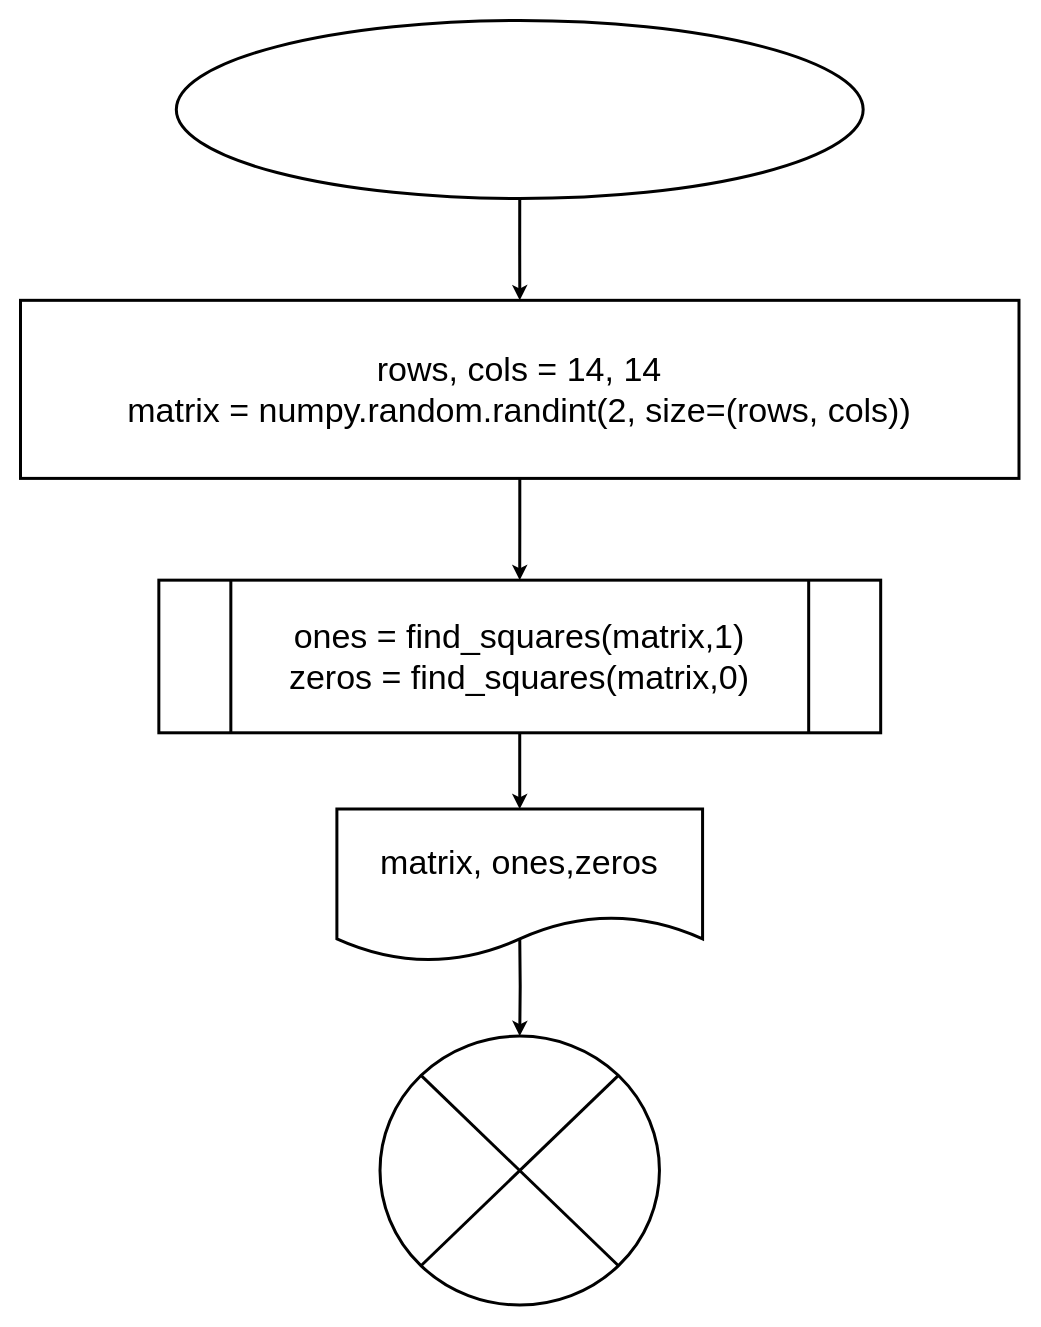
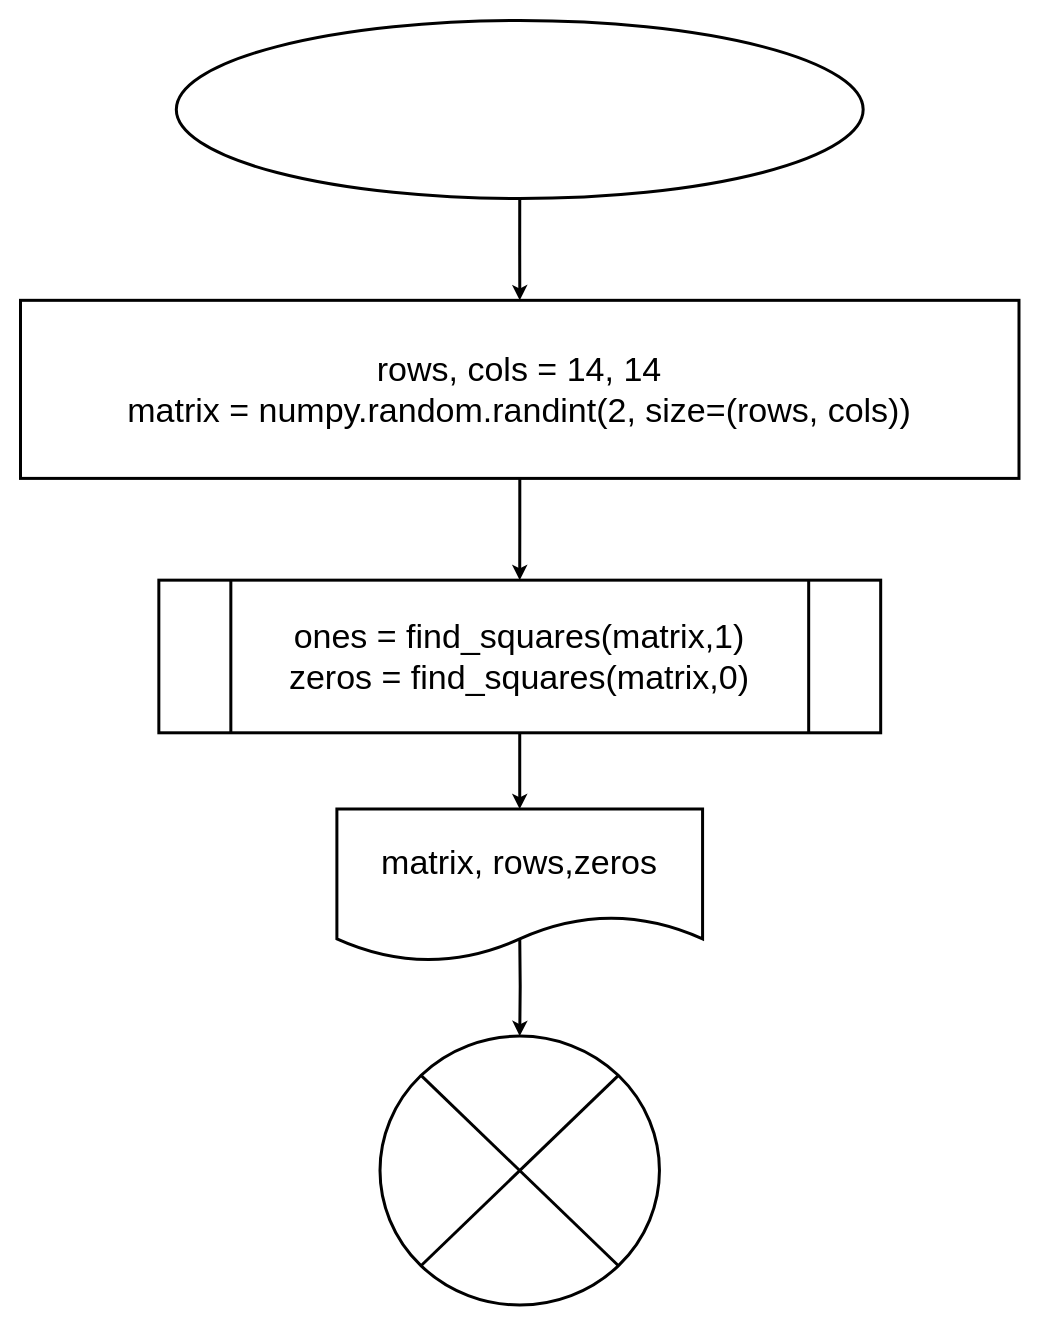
(520, 863) -> (520, 863)
